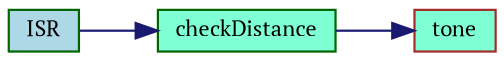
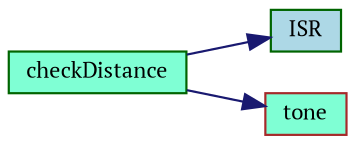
(108, 31) -> (218, 48)
